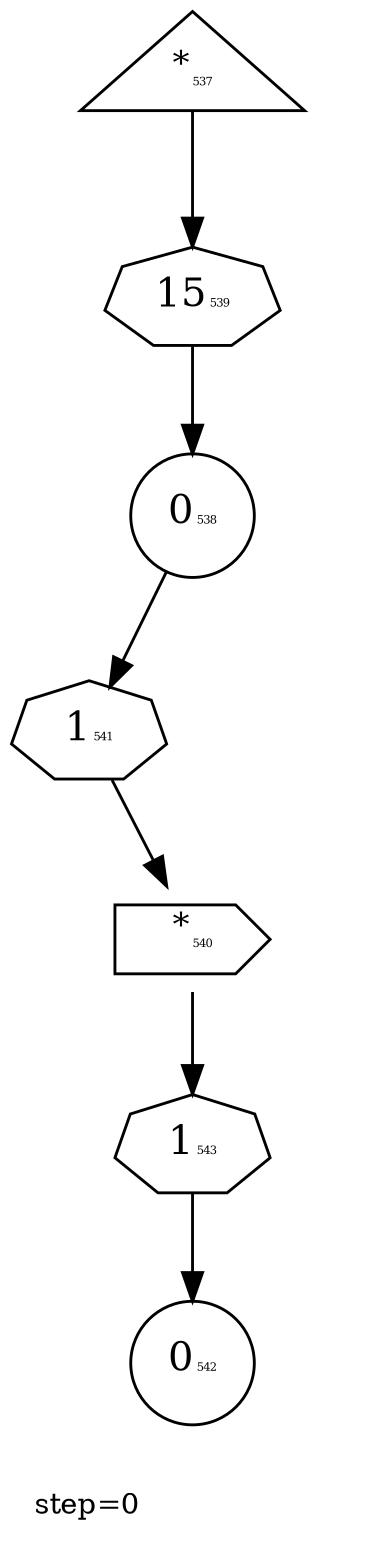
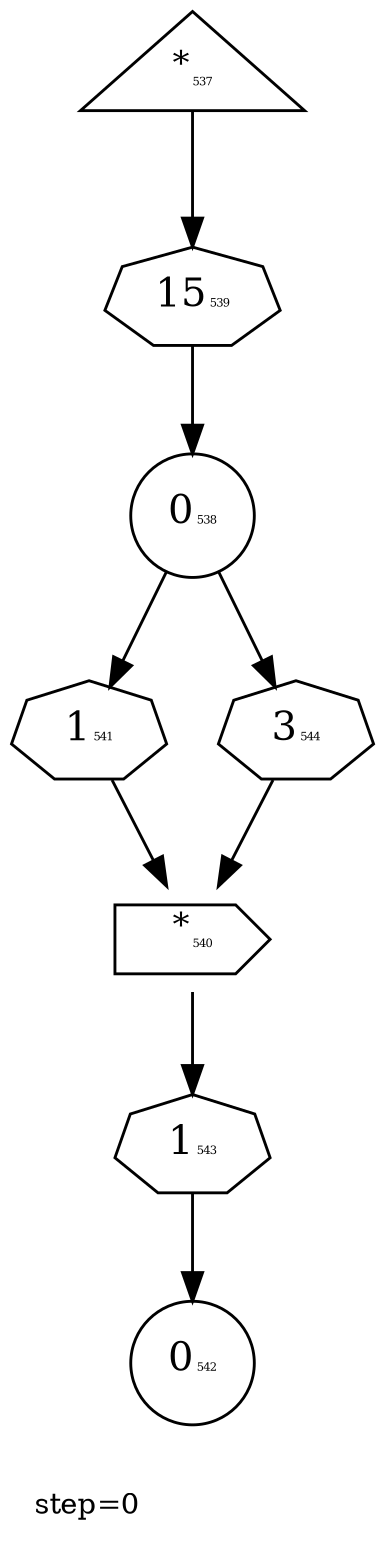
none -> (296, 732)
